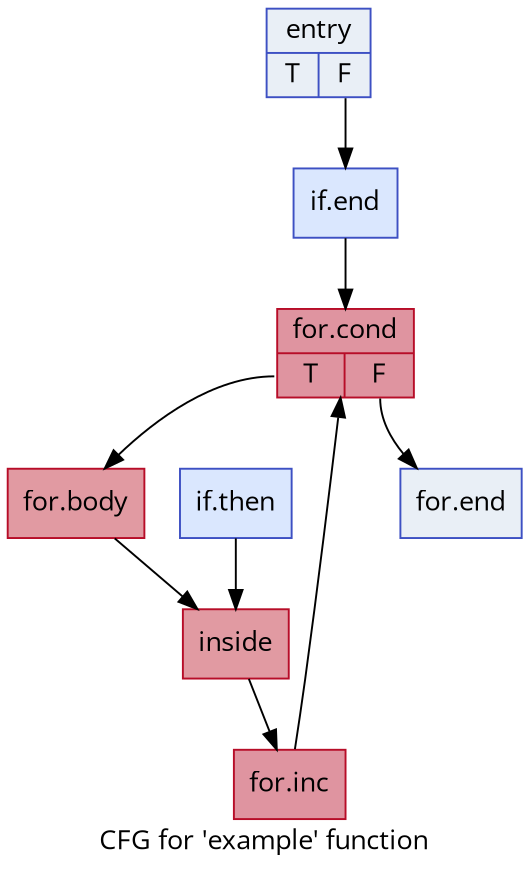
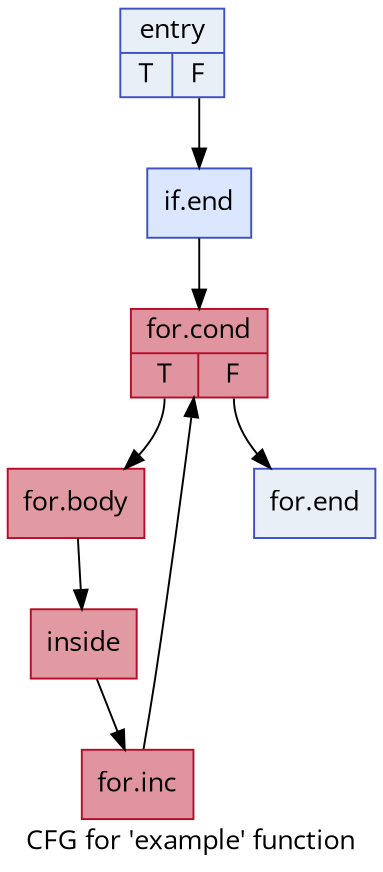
(236, 503) -> none
